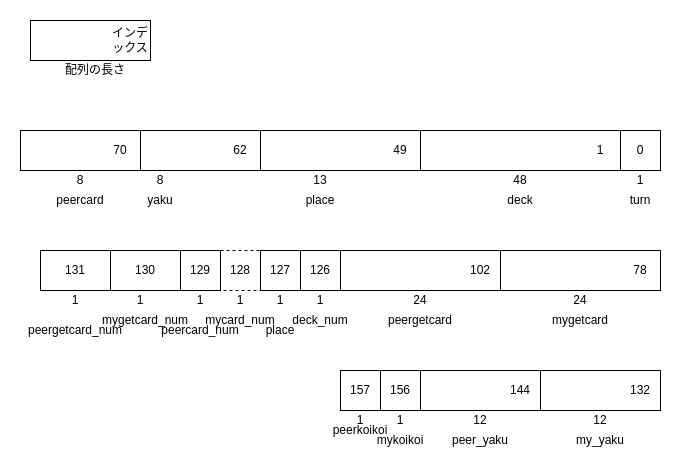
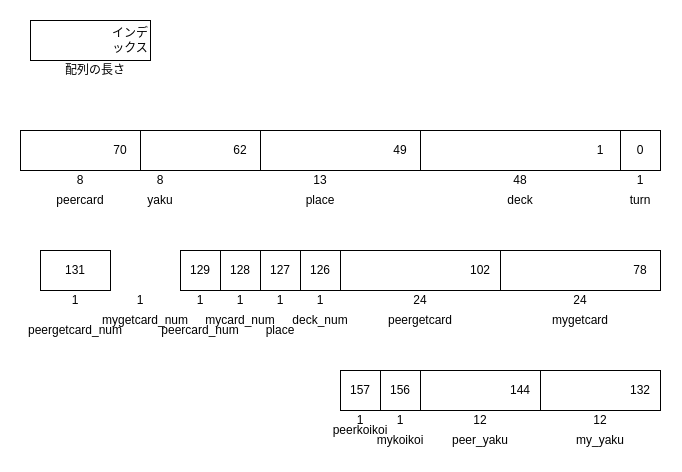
(146, 271) -> none
(241, 271) -> (241, 271)
